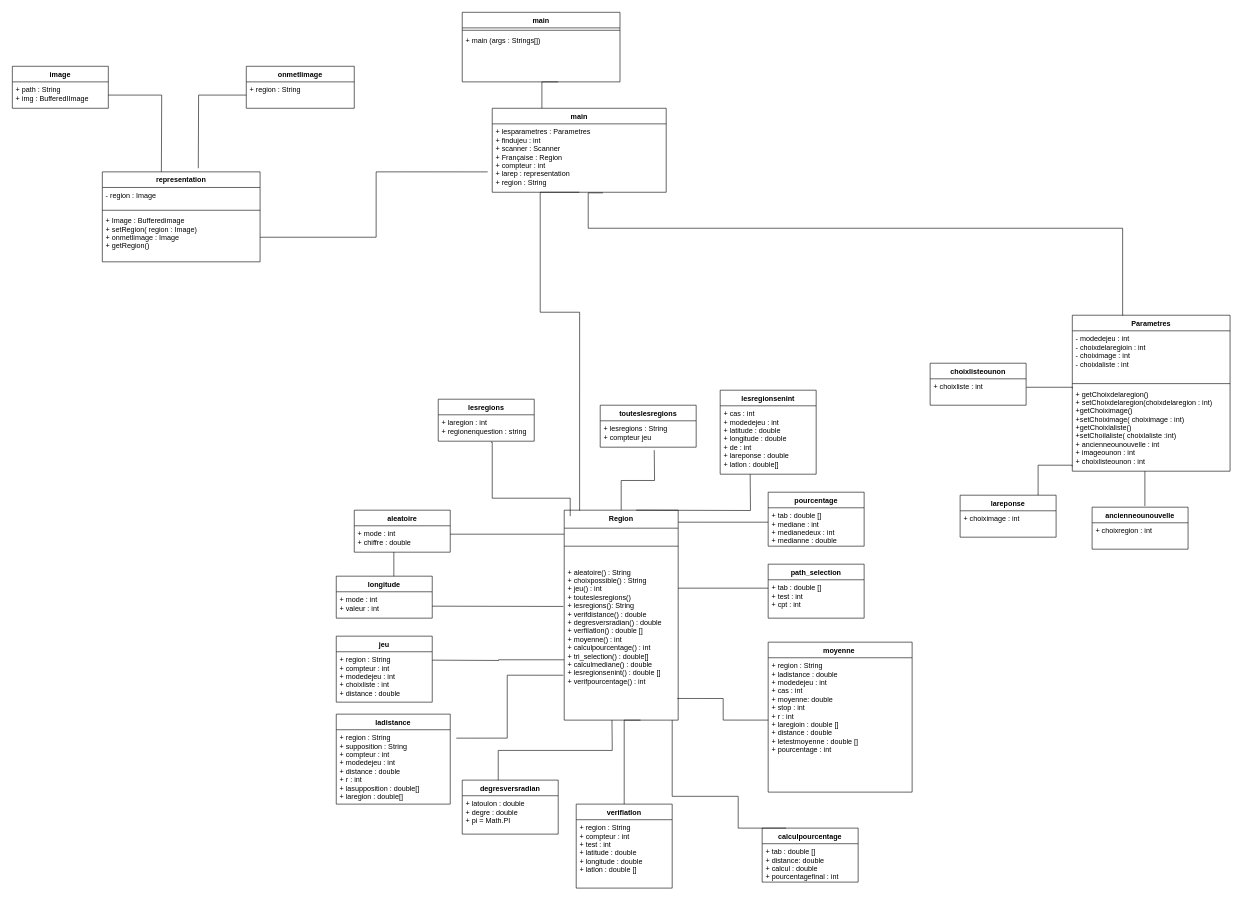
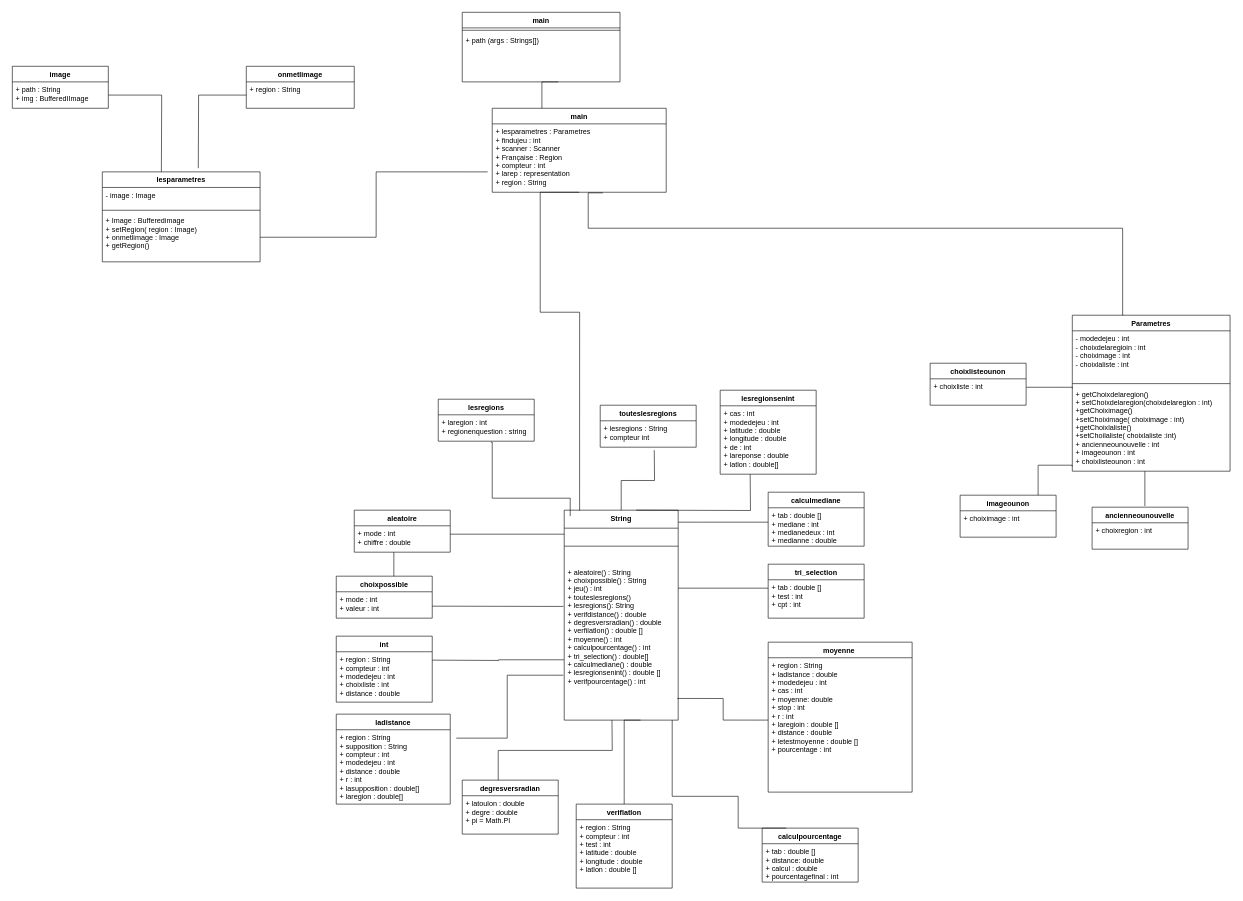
(509, 41) -> (510, 41)
(181, 180) -> (181, 180)
(133, 196) -> (131, 196)
(639, 429) -> (639, 429)
(816, 500) -> (816, 500)
(1008, 503) -> (1008, 503)
(621, 518) -> (621, 518)
(816, 572) -> (816, 572)
(384, 584) -> (384, 584)
(384, 644) -> (384, 644)
